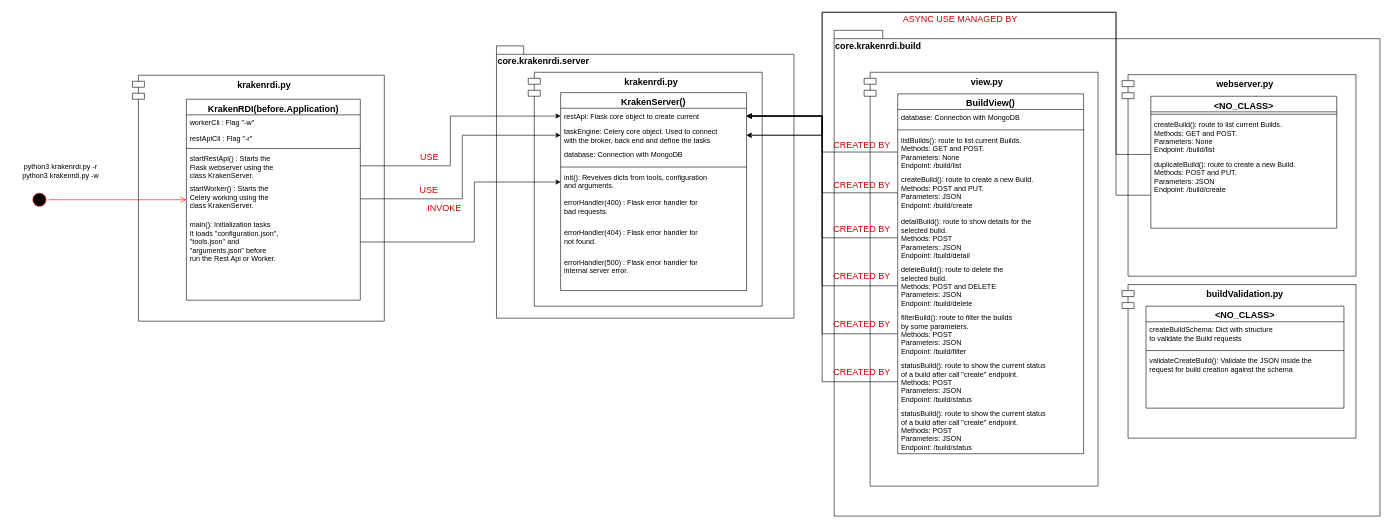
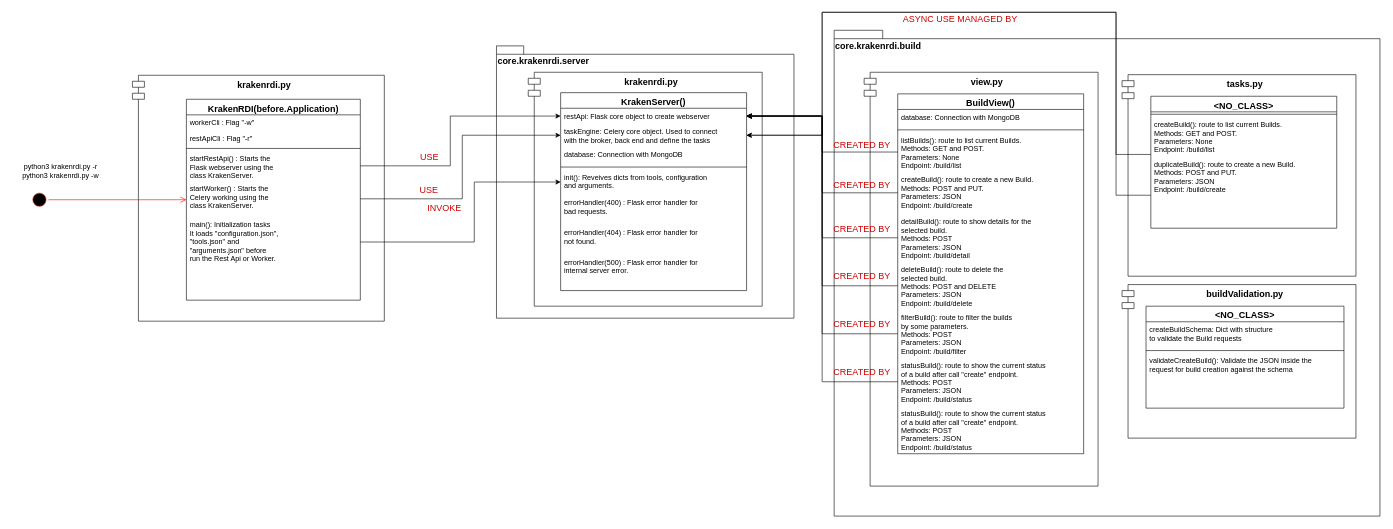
(1245, 84) -> (1245, 84)
(644, 116) -> (648, 116)
